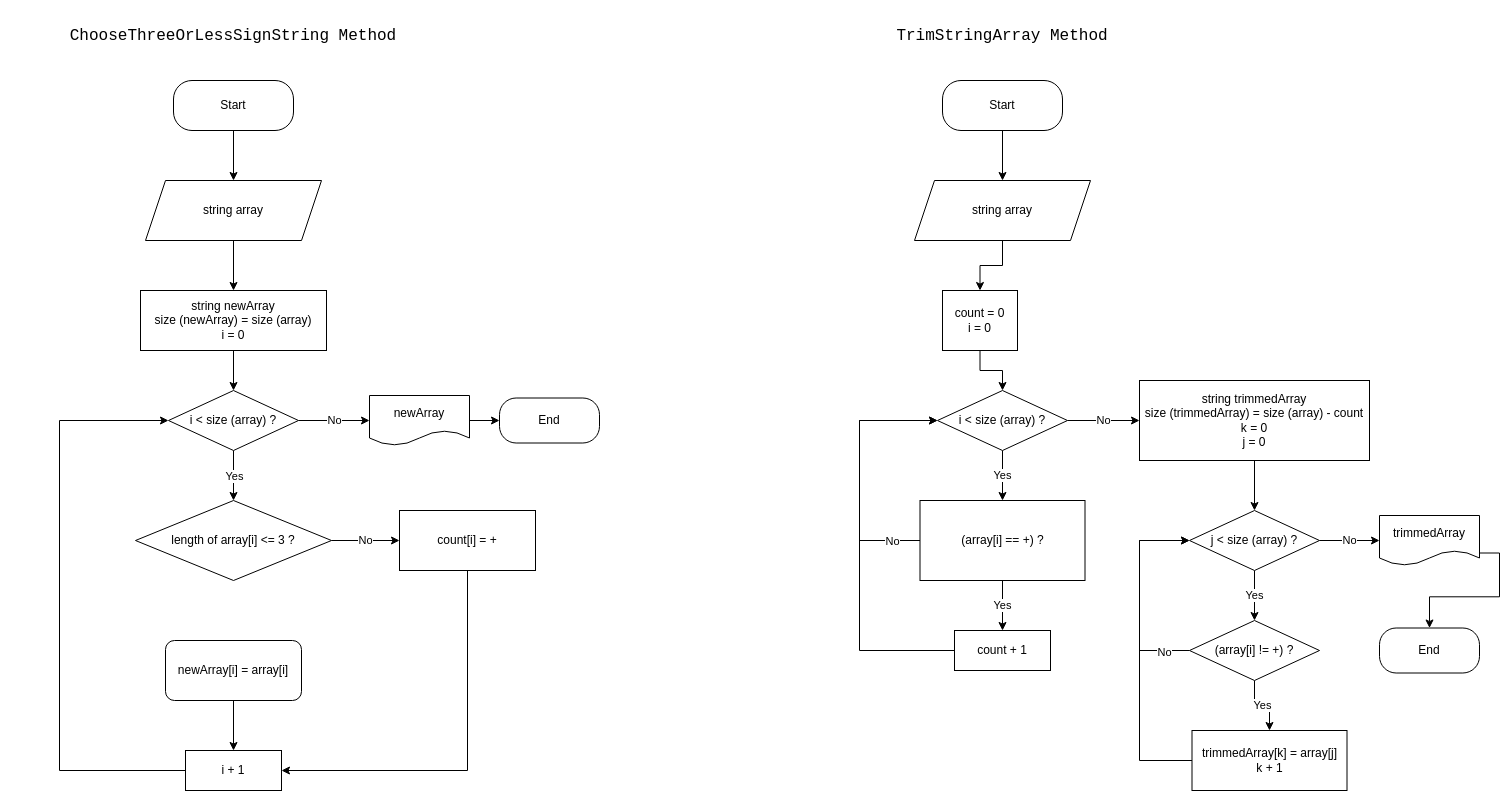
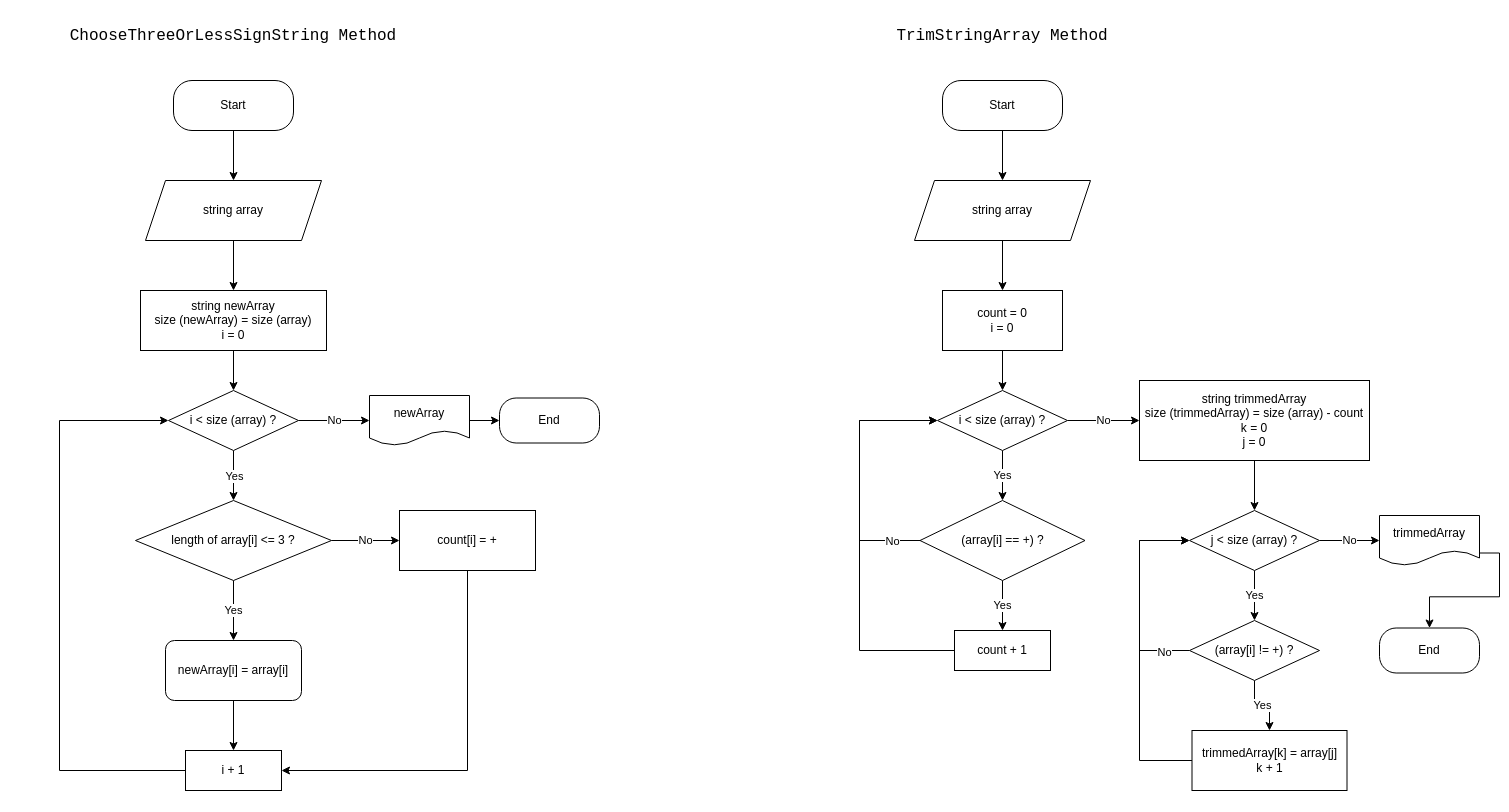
(980, 321) -> (1003, 321)
(1003, 541) -> (1003, 541)
none -> (234, 607)
